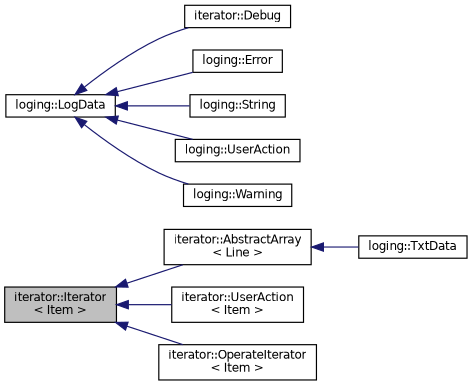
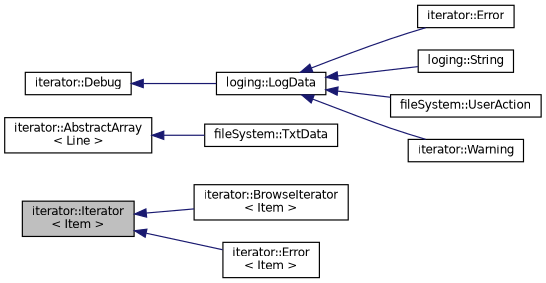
(134, 52) -> (180, 84)
(238, 61) -> (466, 16)
(238, 151) -> (466, 106)
(238, 195) -> (466, 151)
(413, 247) -> (271, 135)
(155, 274) -> none
(238, 305) -> (271, 202)
(238, 362) -> (271, 260)
